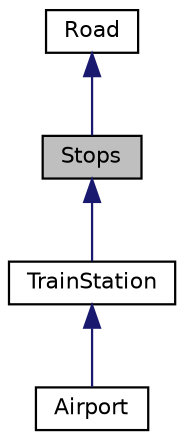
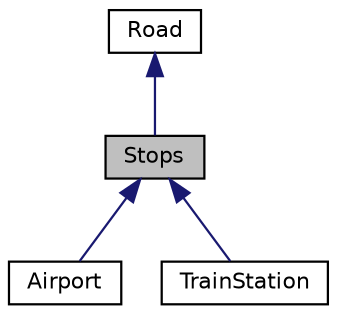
(92, 358) -> (103, 230)
